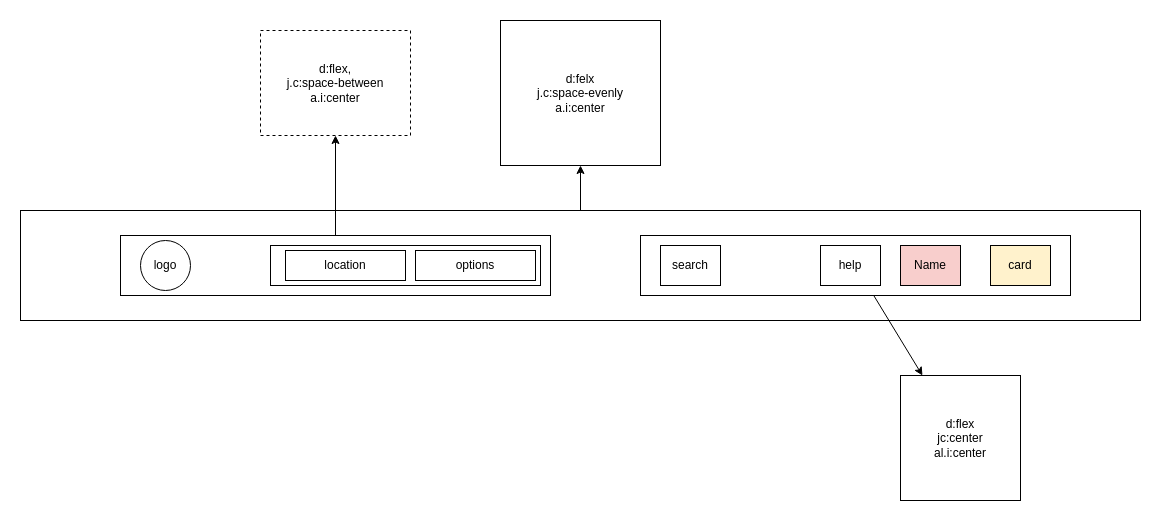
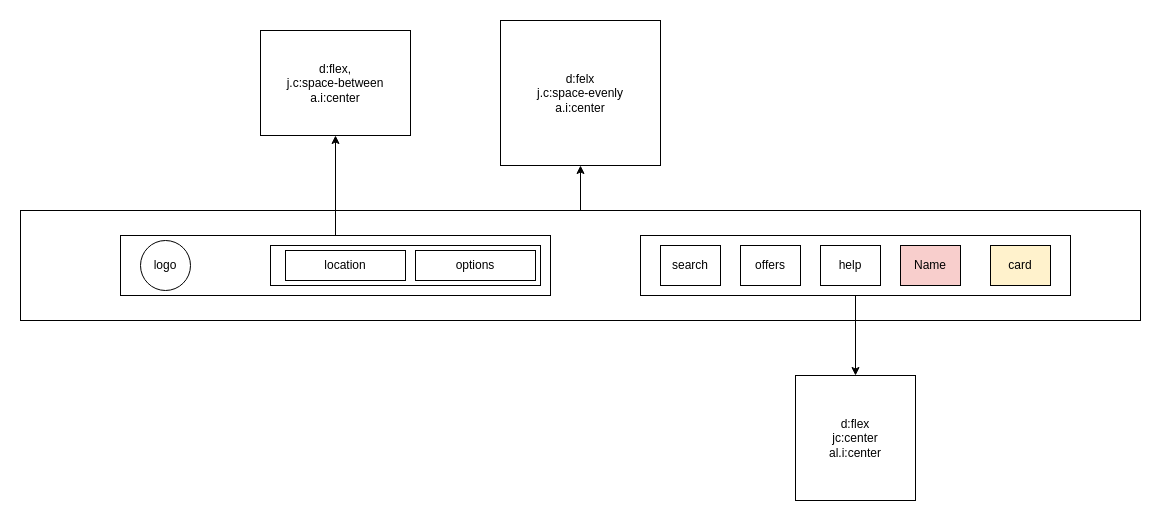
(336, 83) -> (336, 83)
none -> (771, 266)
(961, 438) -> (856, 438)
